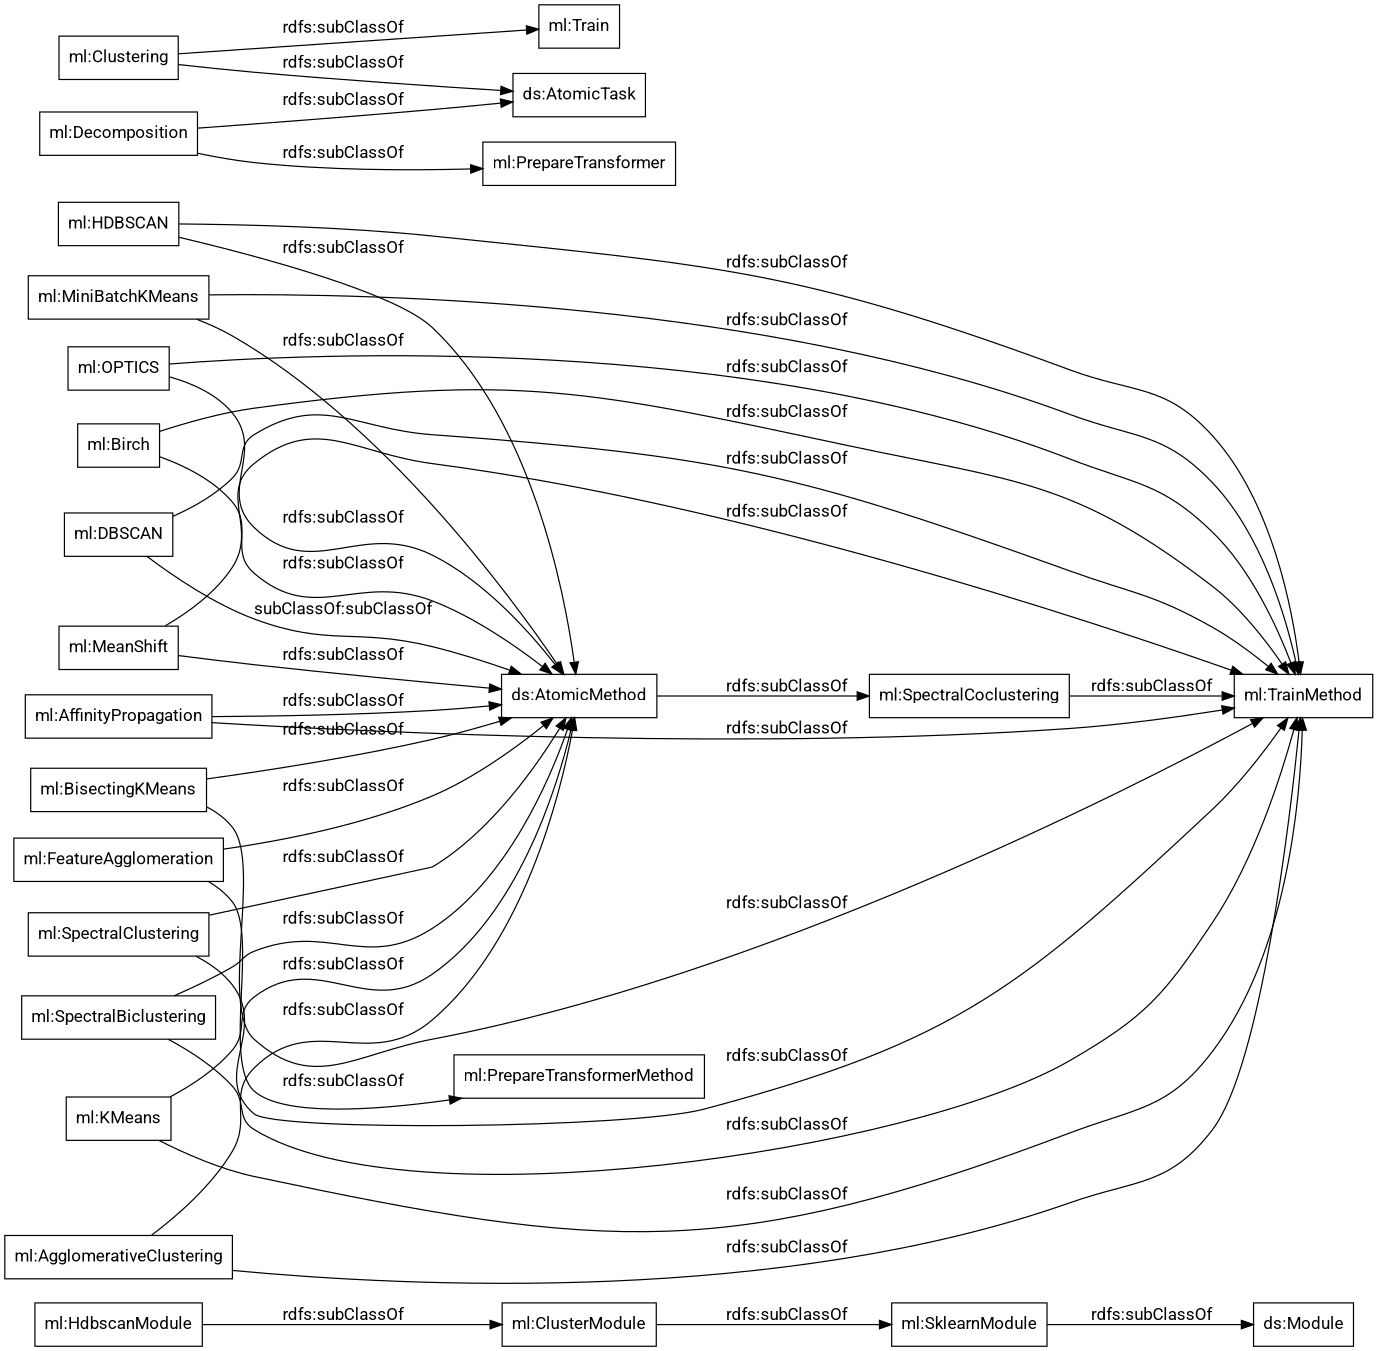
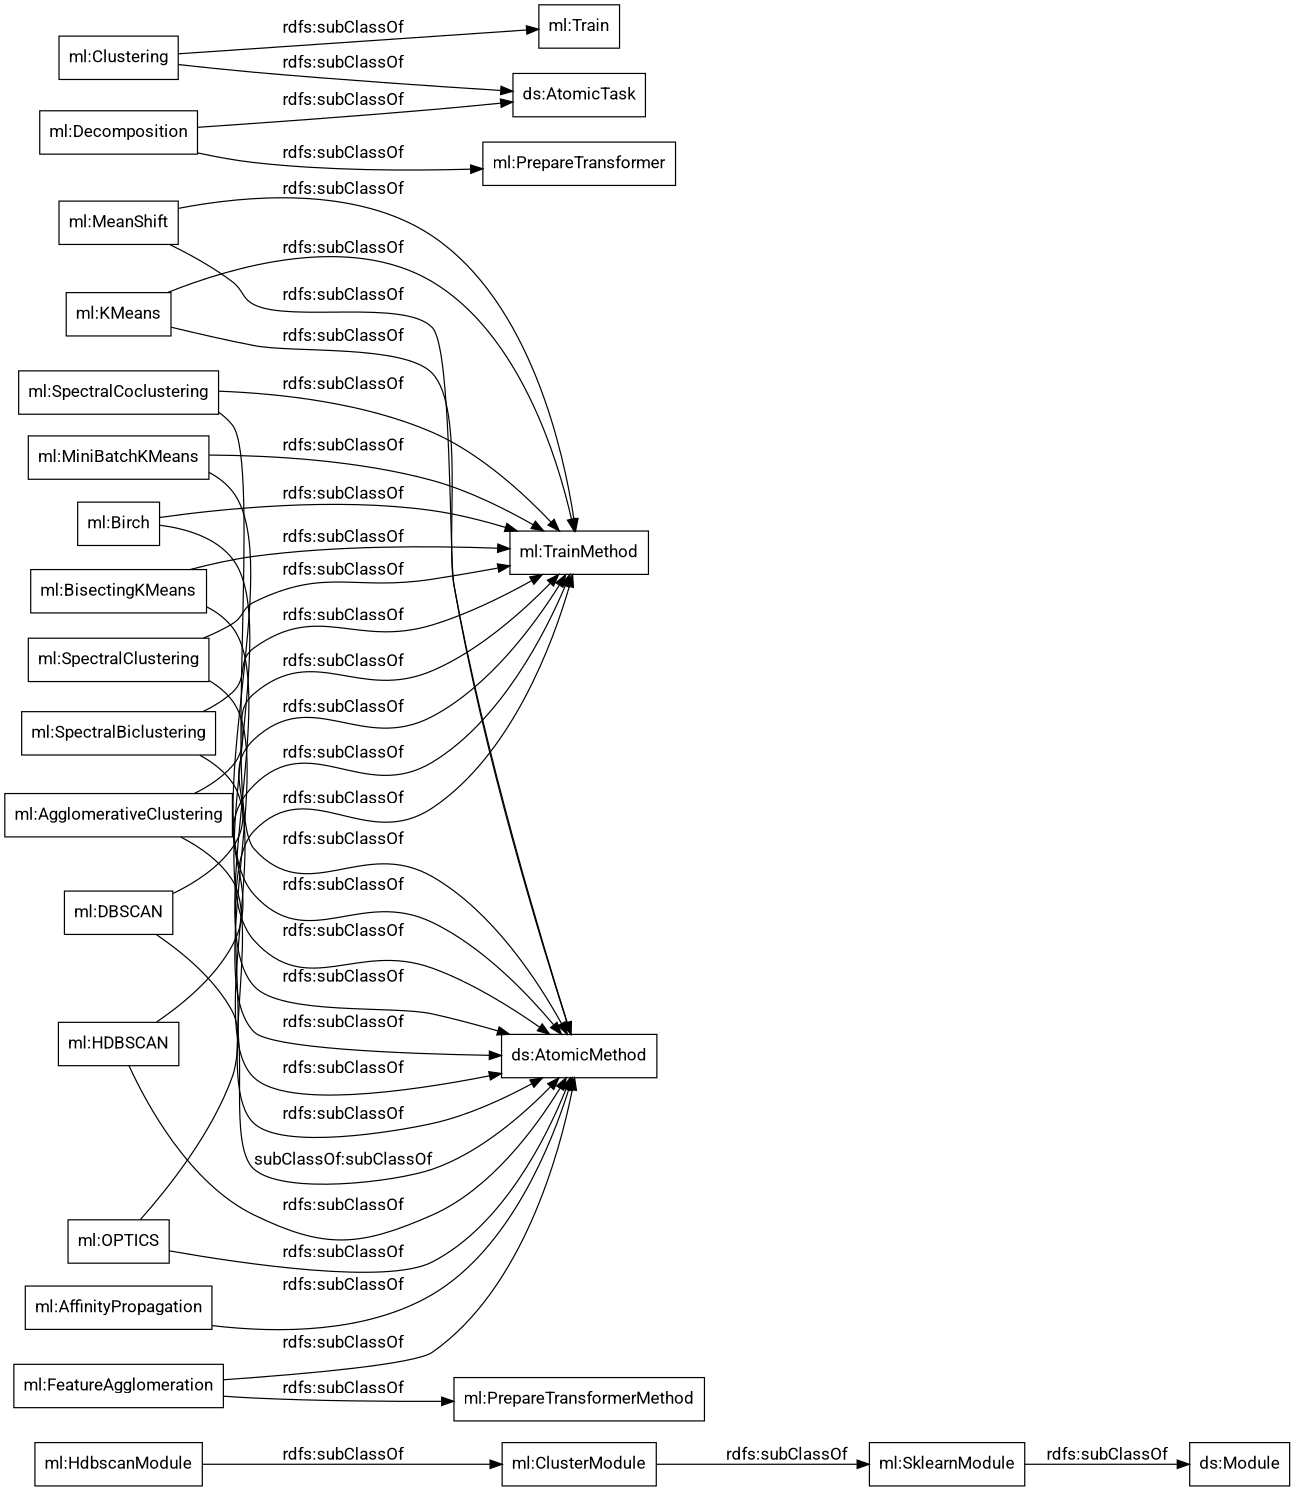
(757, 696) -> (263, 856)
(717, 739) -> none
